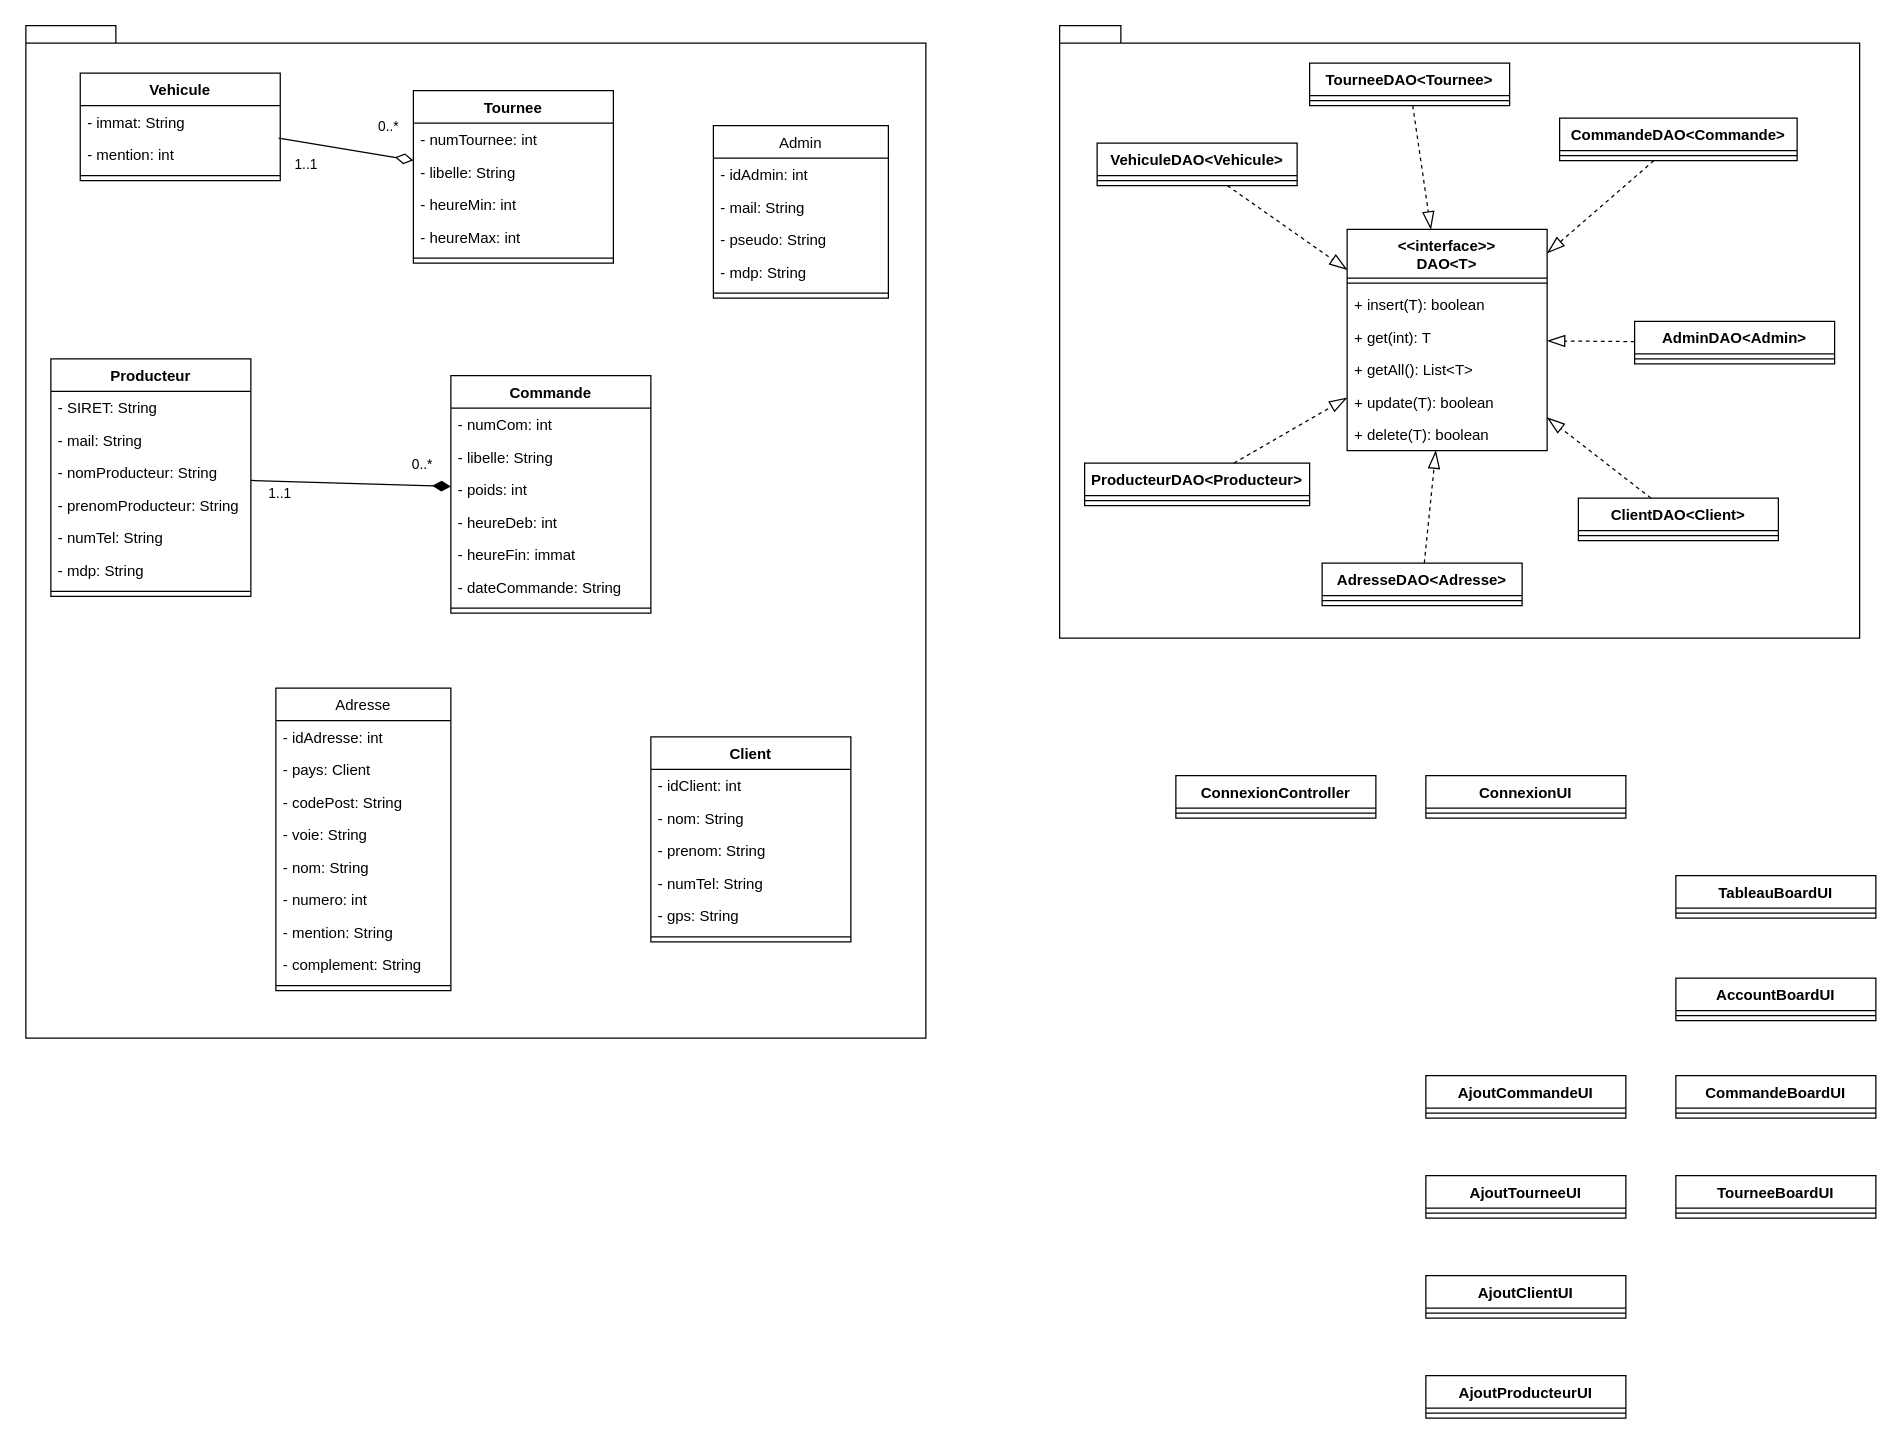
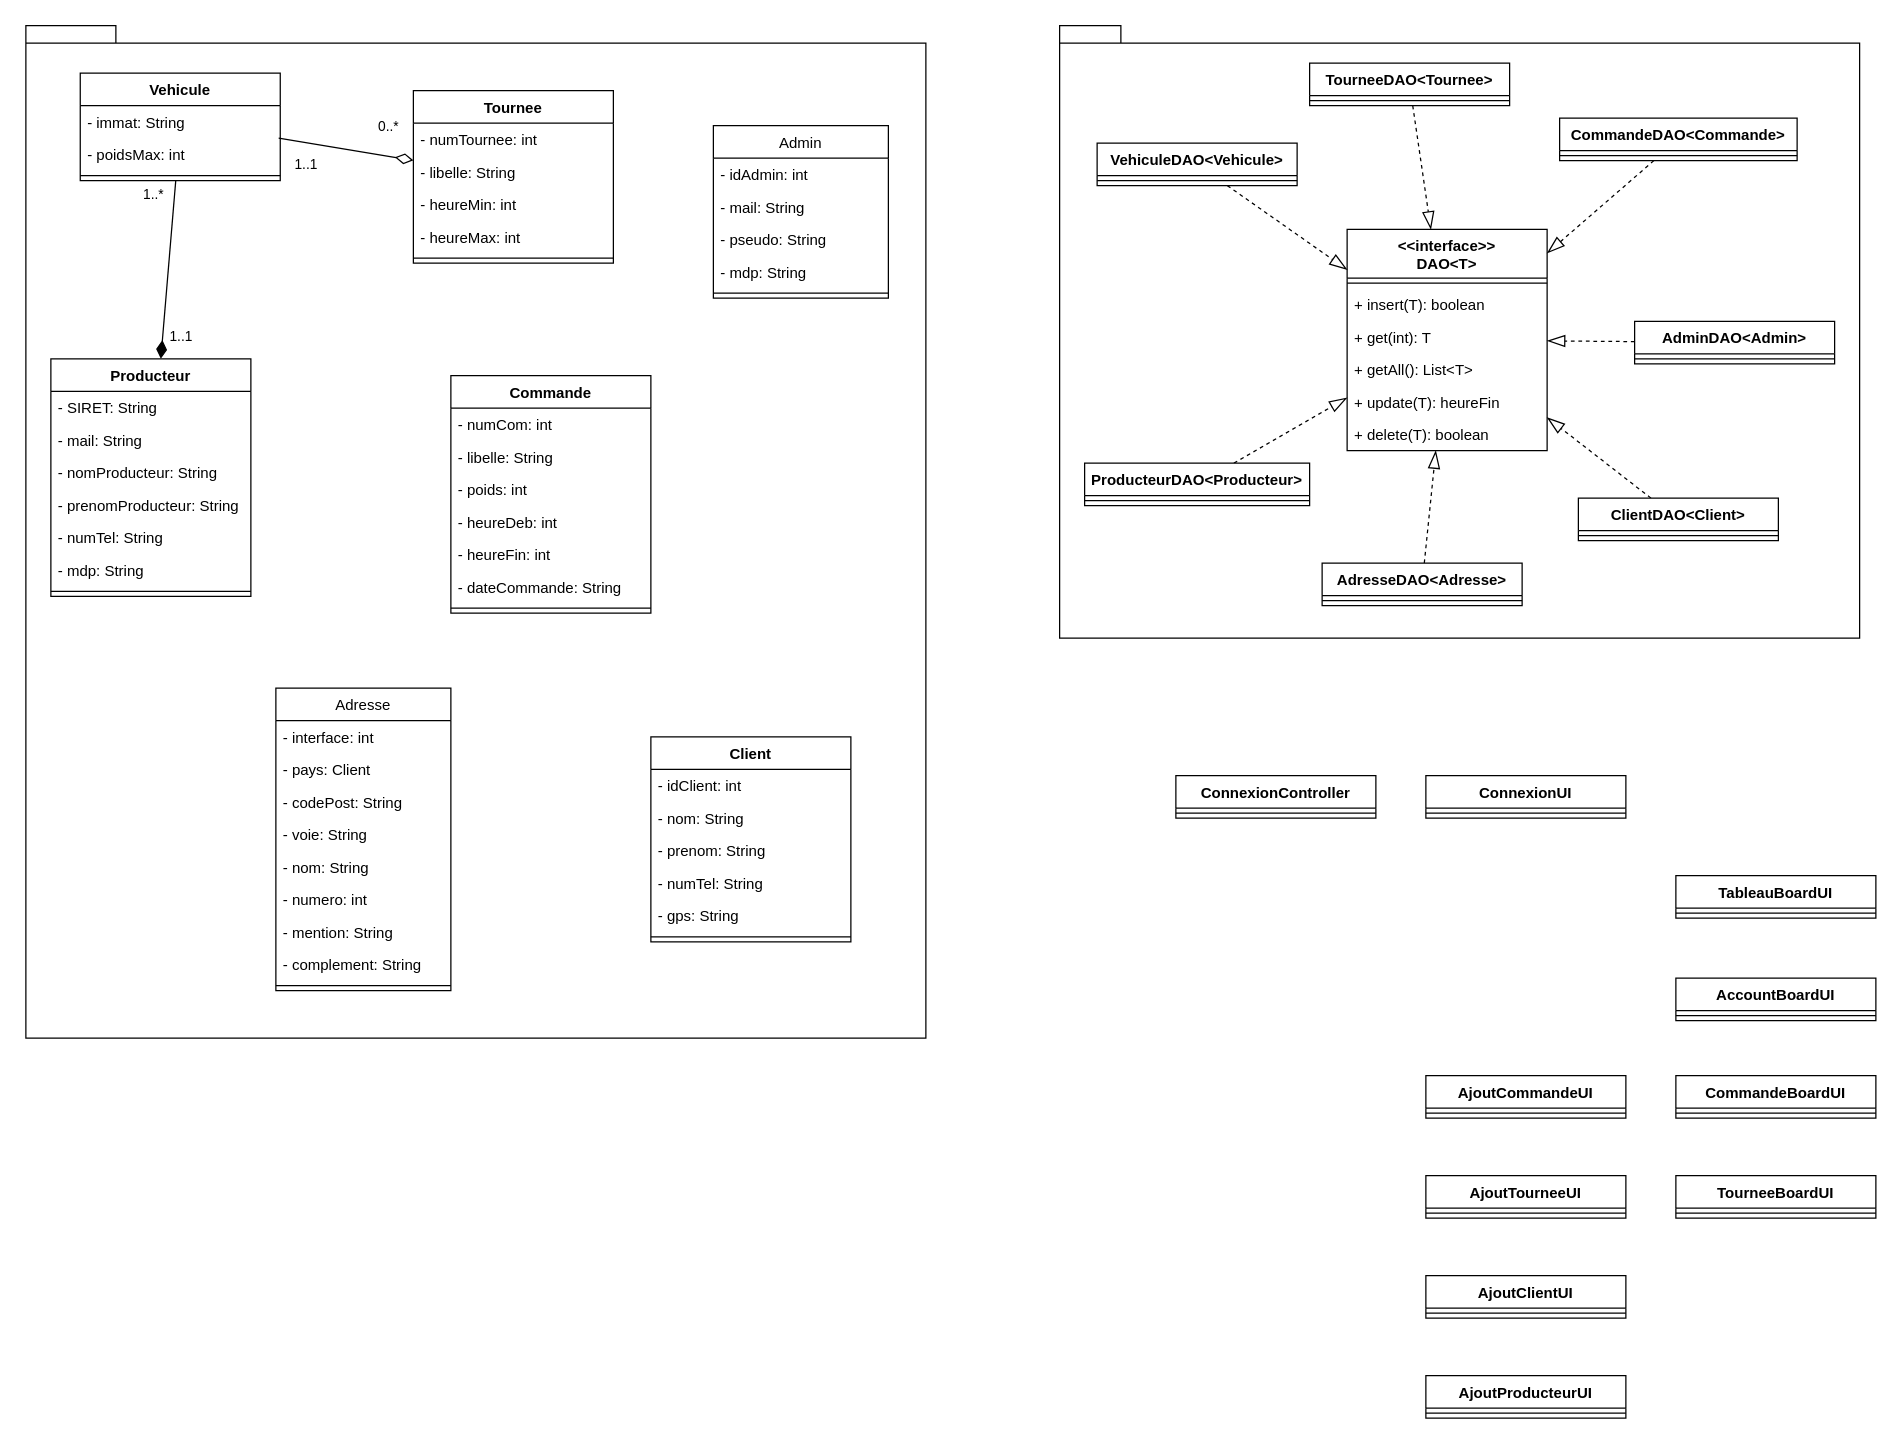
(136, 155) -> (140, 155)
none -> (169, 261)
(1430, 403) -> (1434, 403)
(342, 483) -> none
(519, 555) -> (511, 555)
(340, 738) -> (340, 738)
